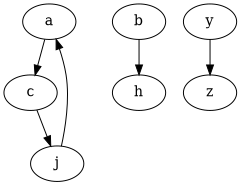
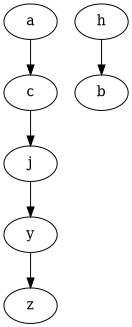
(139, 52) -> (102, 52)
(67, 97) -> (31, 194)
